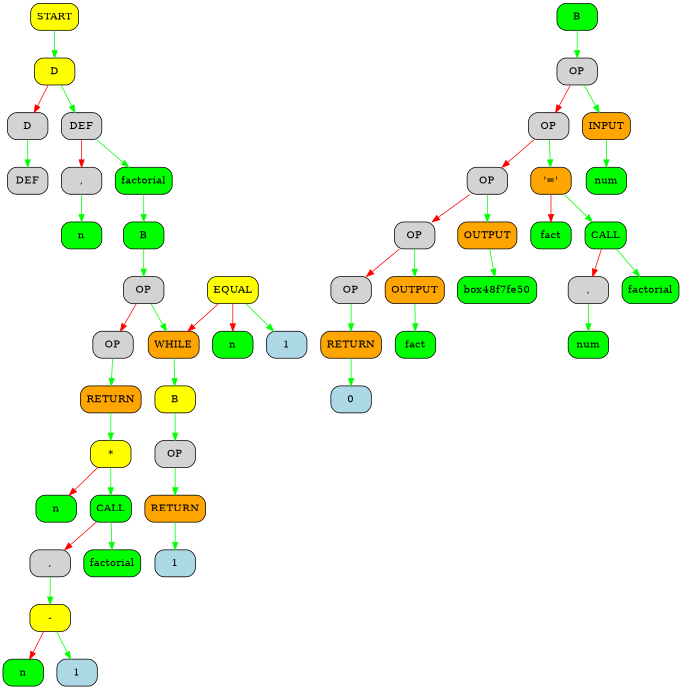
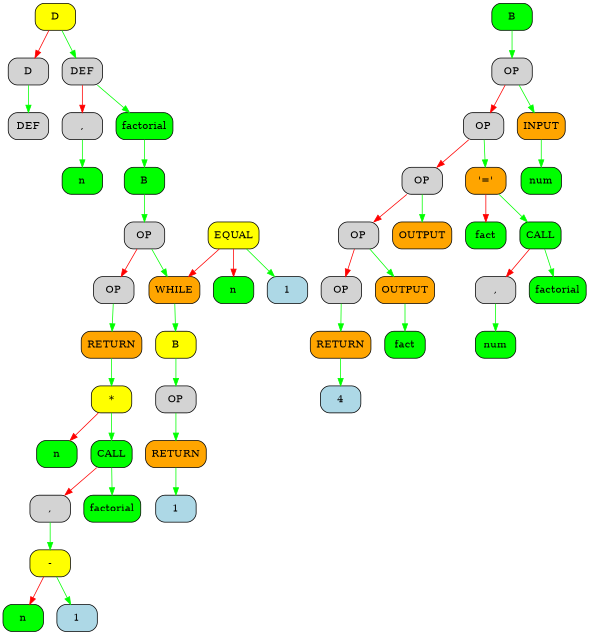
(55, 17) -> none
(497, 290) -> none
(351, 399) -> (341, 399)
